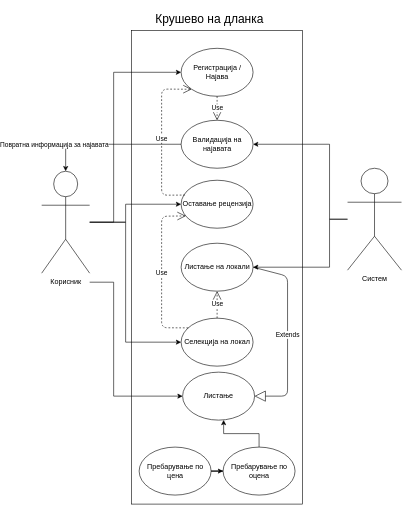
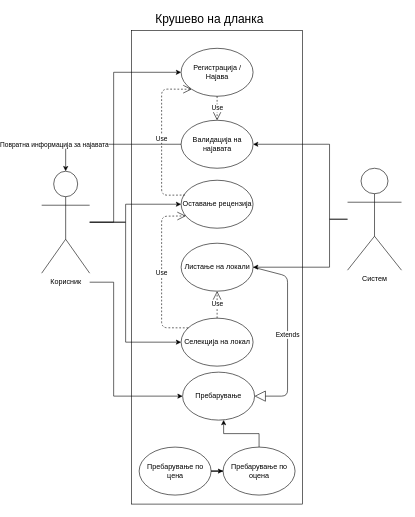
(219, 396) -> (219, 396)
